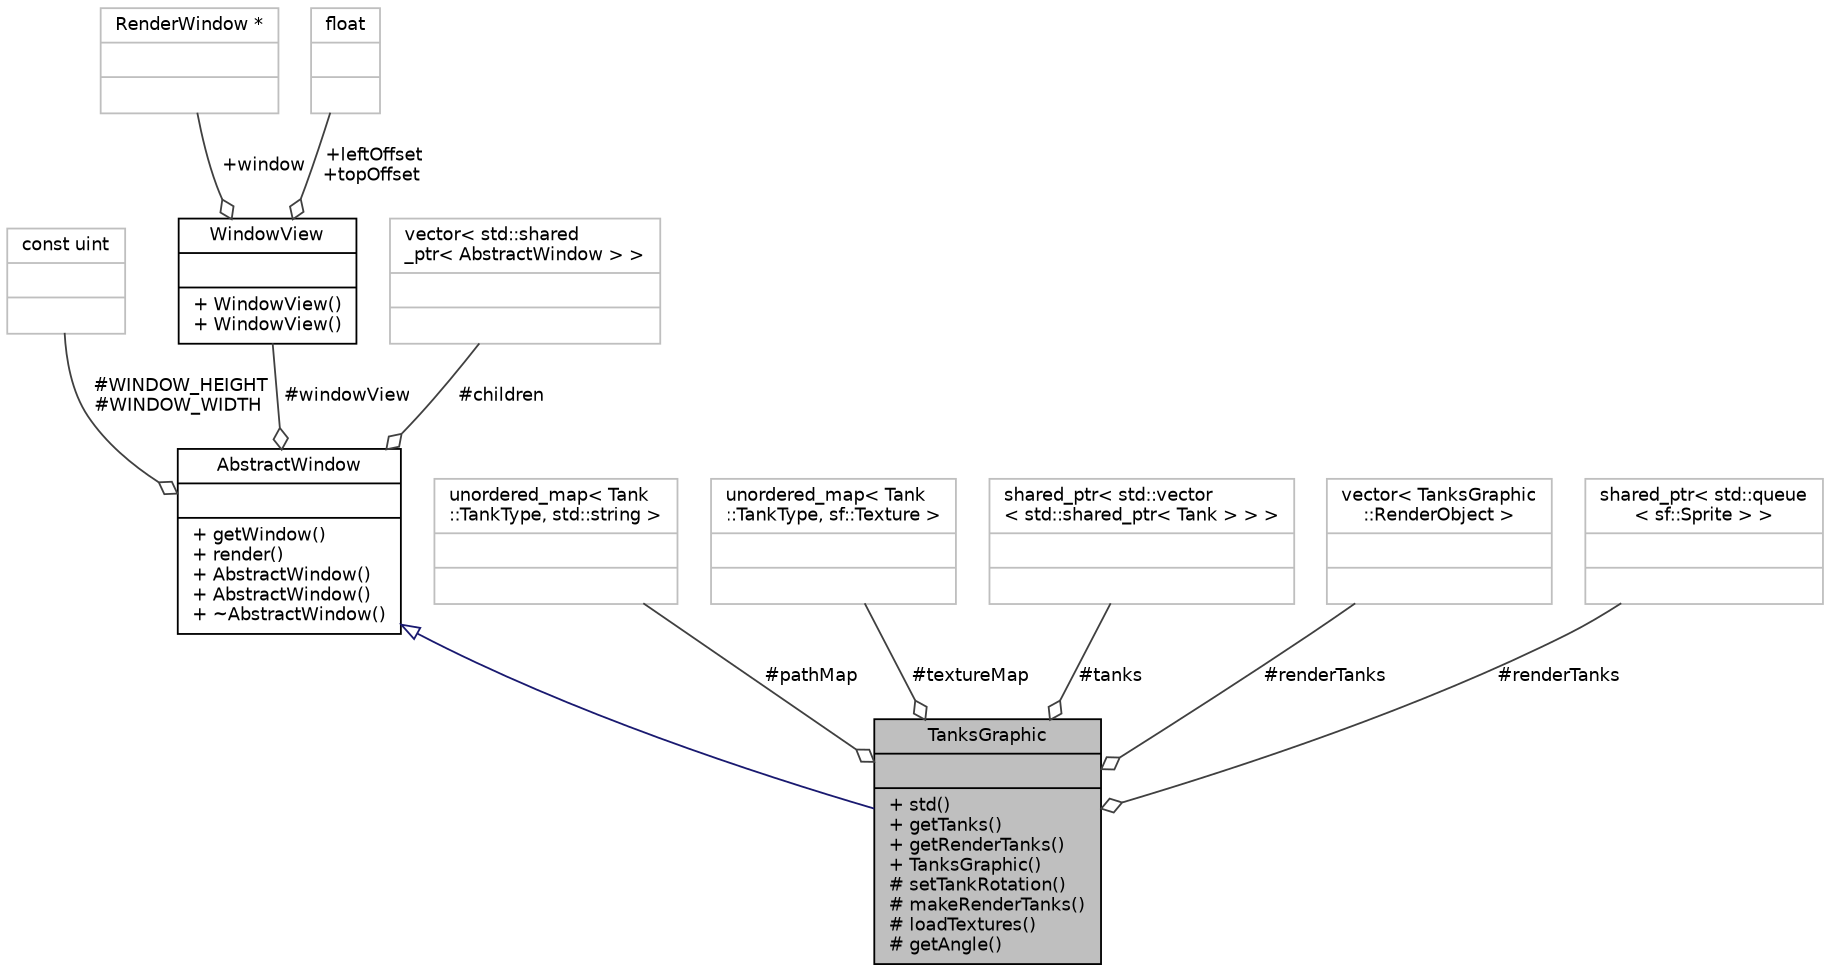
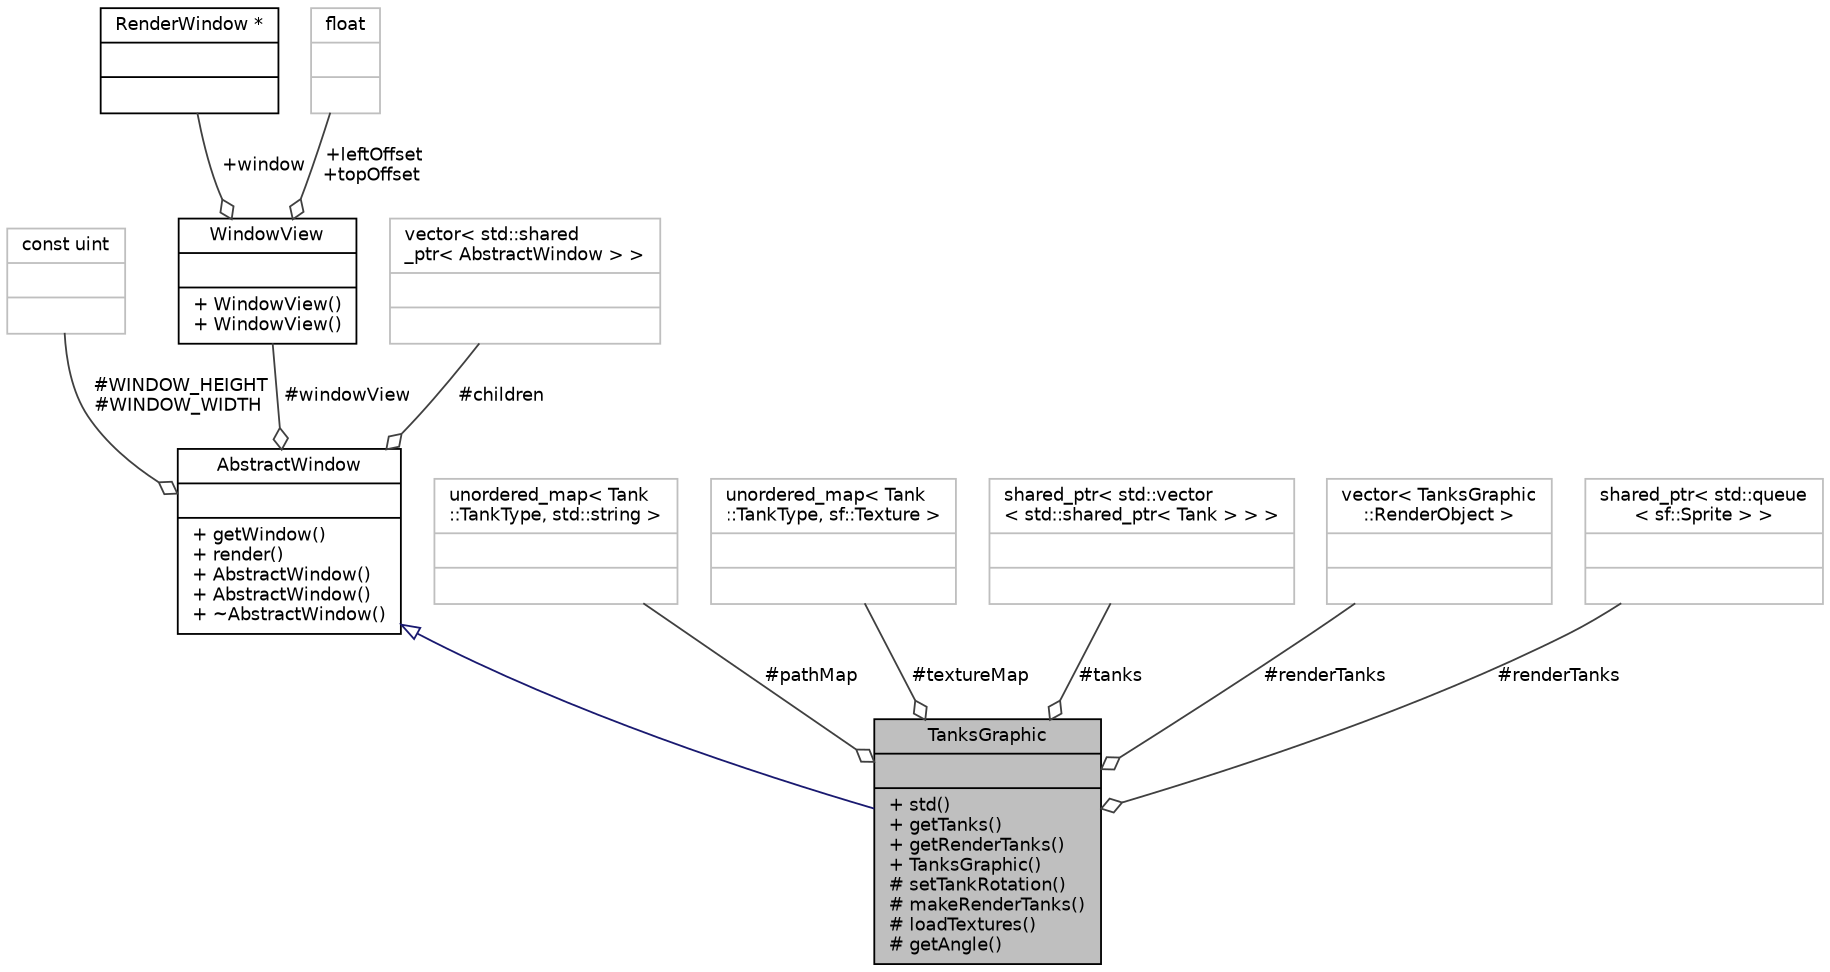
(190, 61) -> (190, 61)
